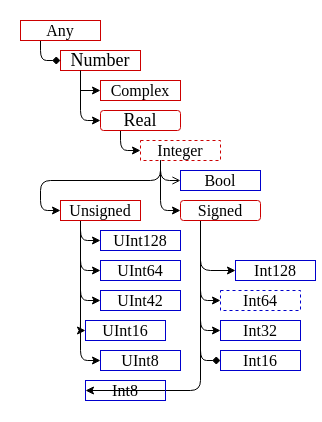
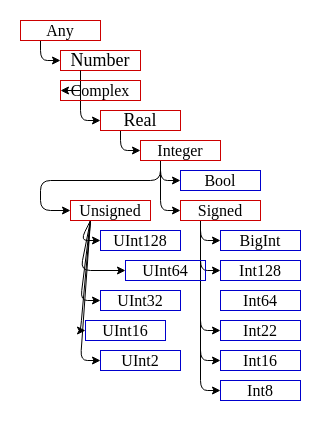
(52, 61) -> (52, 61)
(141, 91) -> (101, 91)
(141, 121) -> (141, 121)
(181, 151) -> (181, 151)
(172, 181) -> (165, 180)
(101, 211) -> (111, 211)
(221, 211) -> (221, 211)
none -> (207, 241)
none -> (261, 241)
(141, 271) -> (166, 271)
(276, 271) -> (261, 271)
(141, 301) -> (141, 301)
(207, 301) -> none
(261, 301) -> (261, 301)
(261, 331) -> (261, 331)
(141, 361) -> (141, 361)
(212, 361) -> (212, 361)
(126, 391) -> (261, 391)
